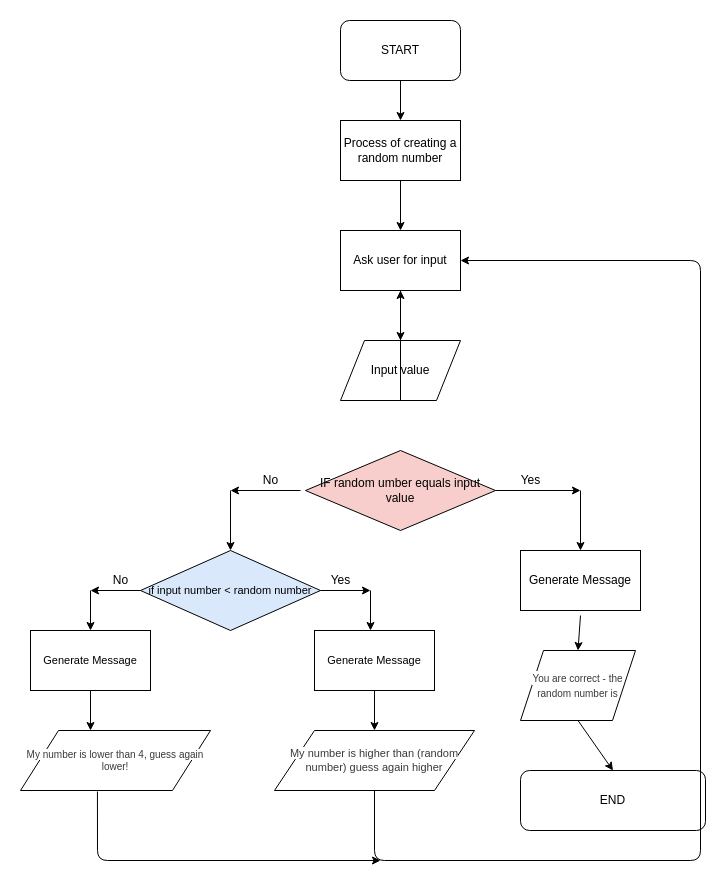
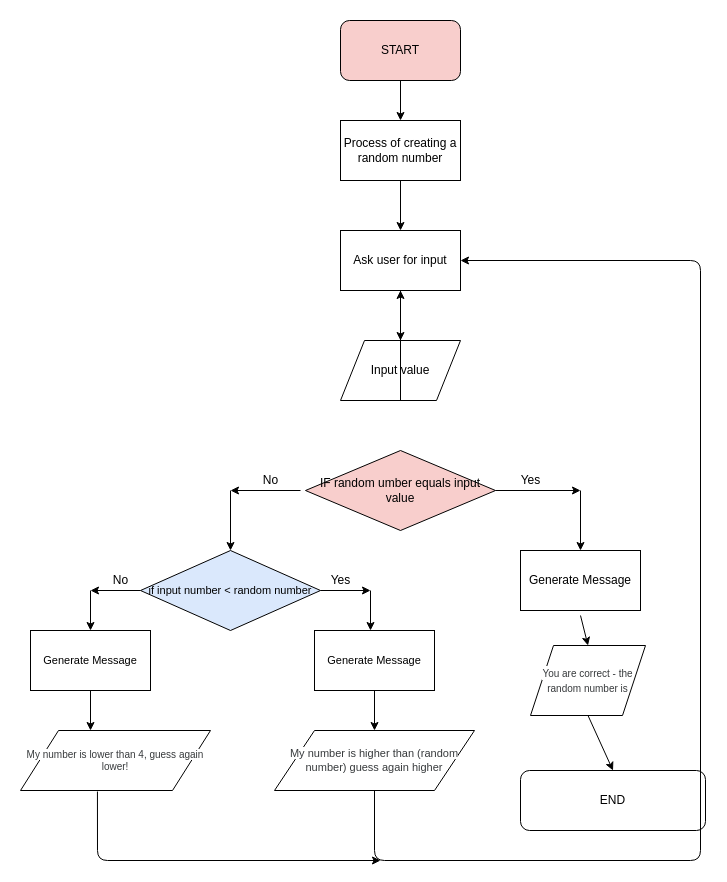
(401, 51) -> (401, 51)
(578, 686) -> (588, 681)
